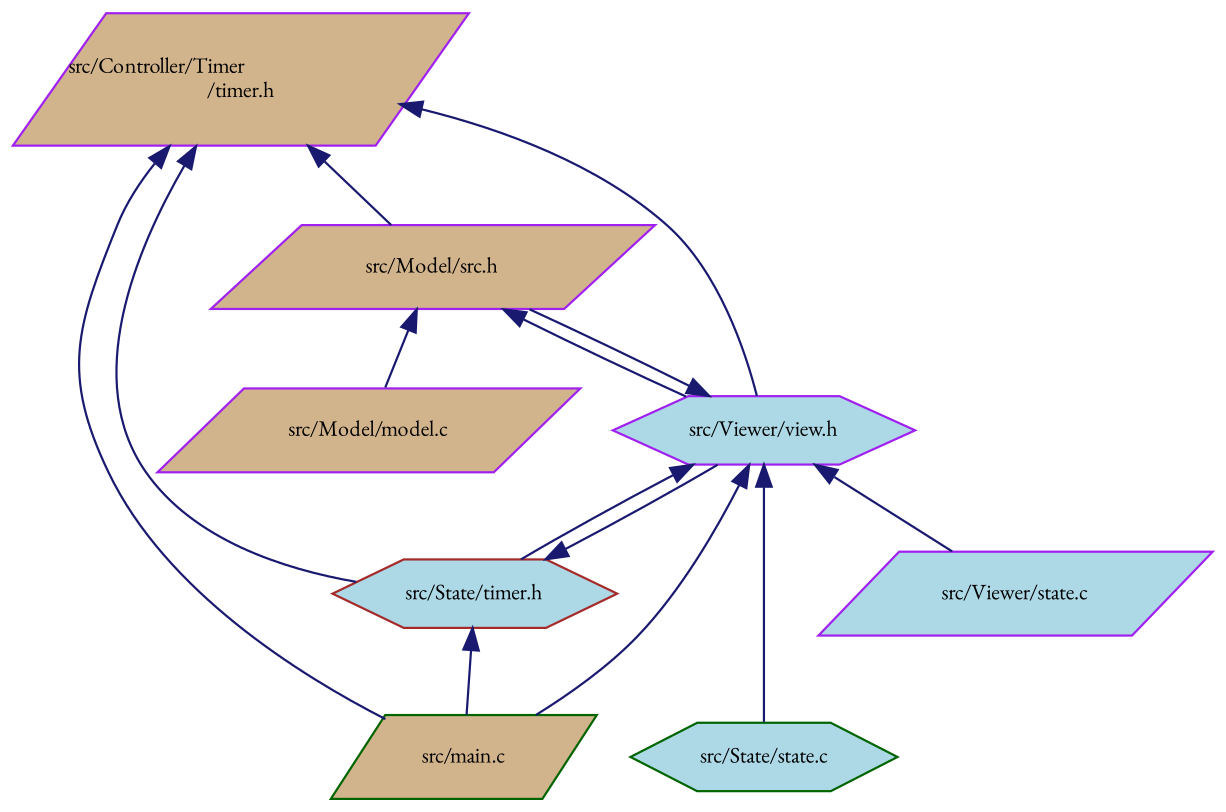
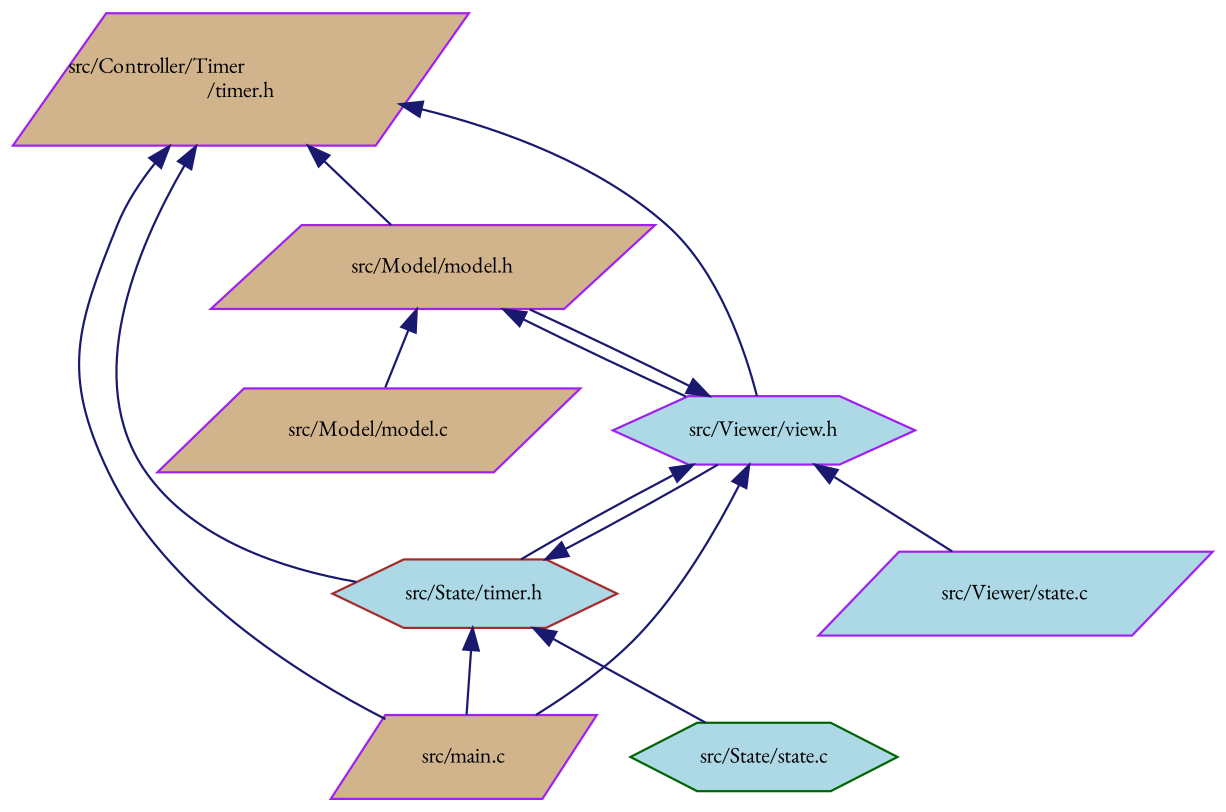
(433, 267) -> (433, 267)
(764, 605) -> (629, 681)
(464, 757) -> (464, 757)
